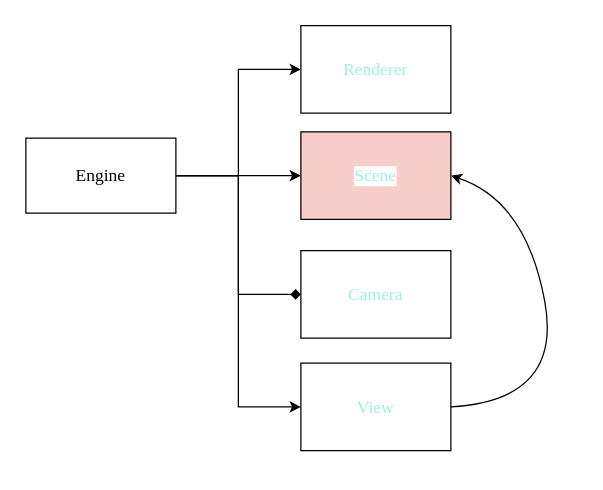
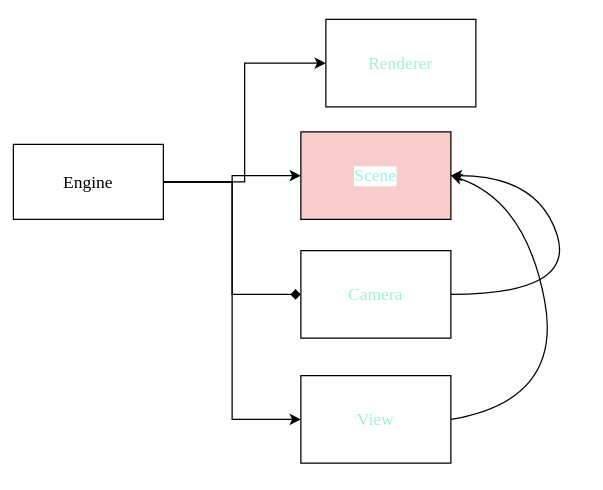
(376, 69) -> (401, 63)
(101, 176) -> (88, 182)
none -> (559, 244)
(376, 407) -> (376, 419)
